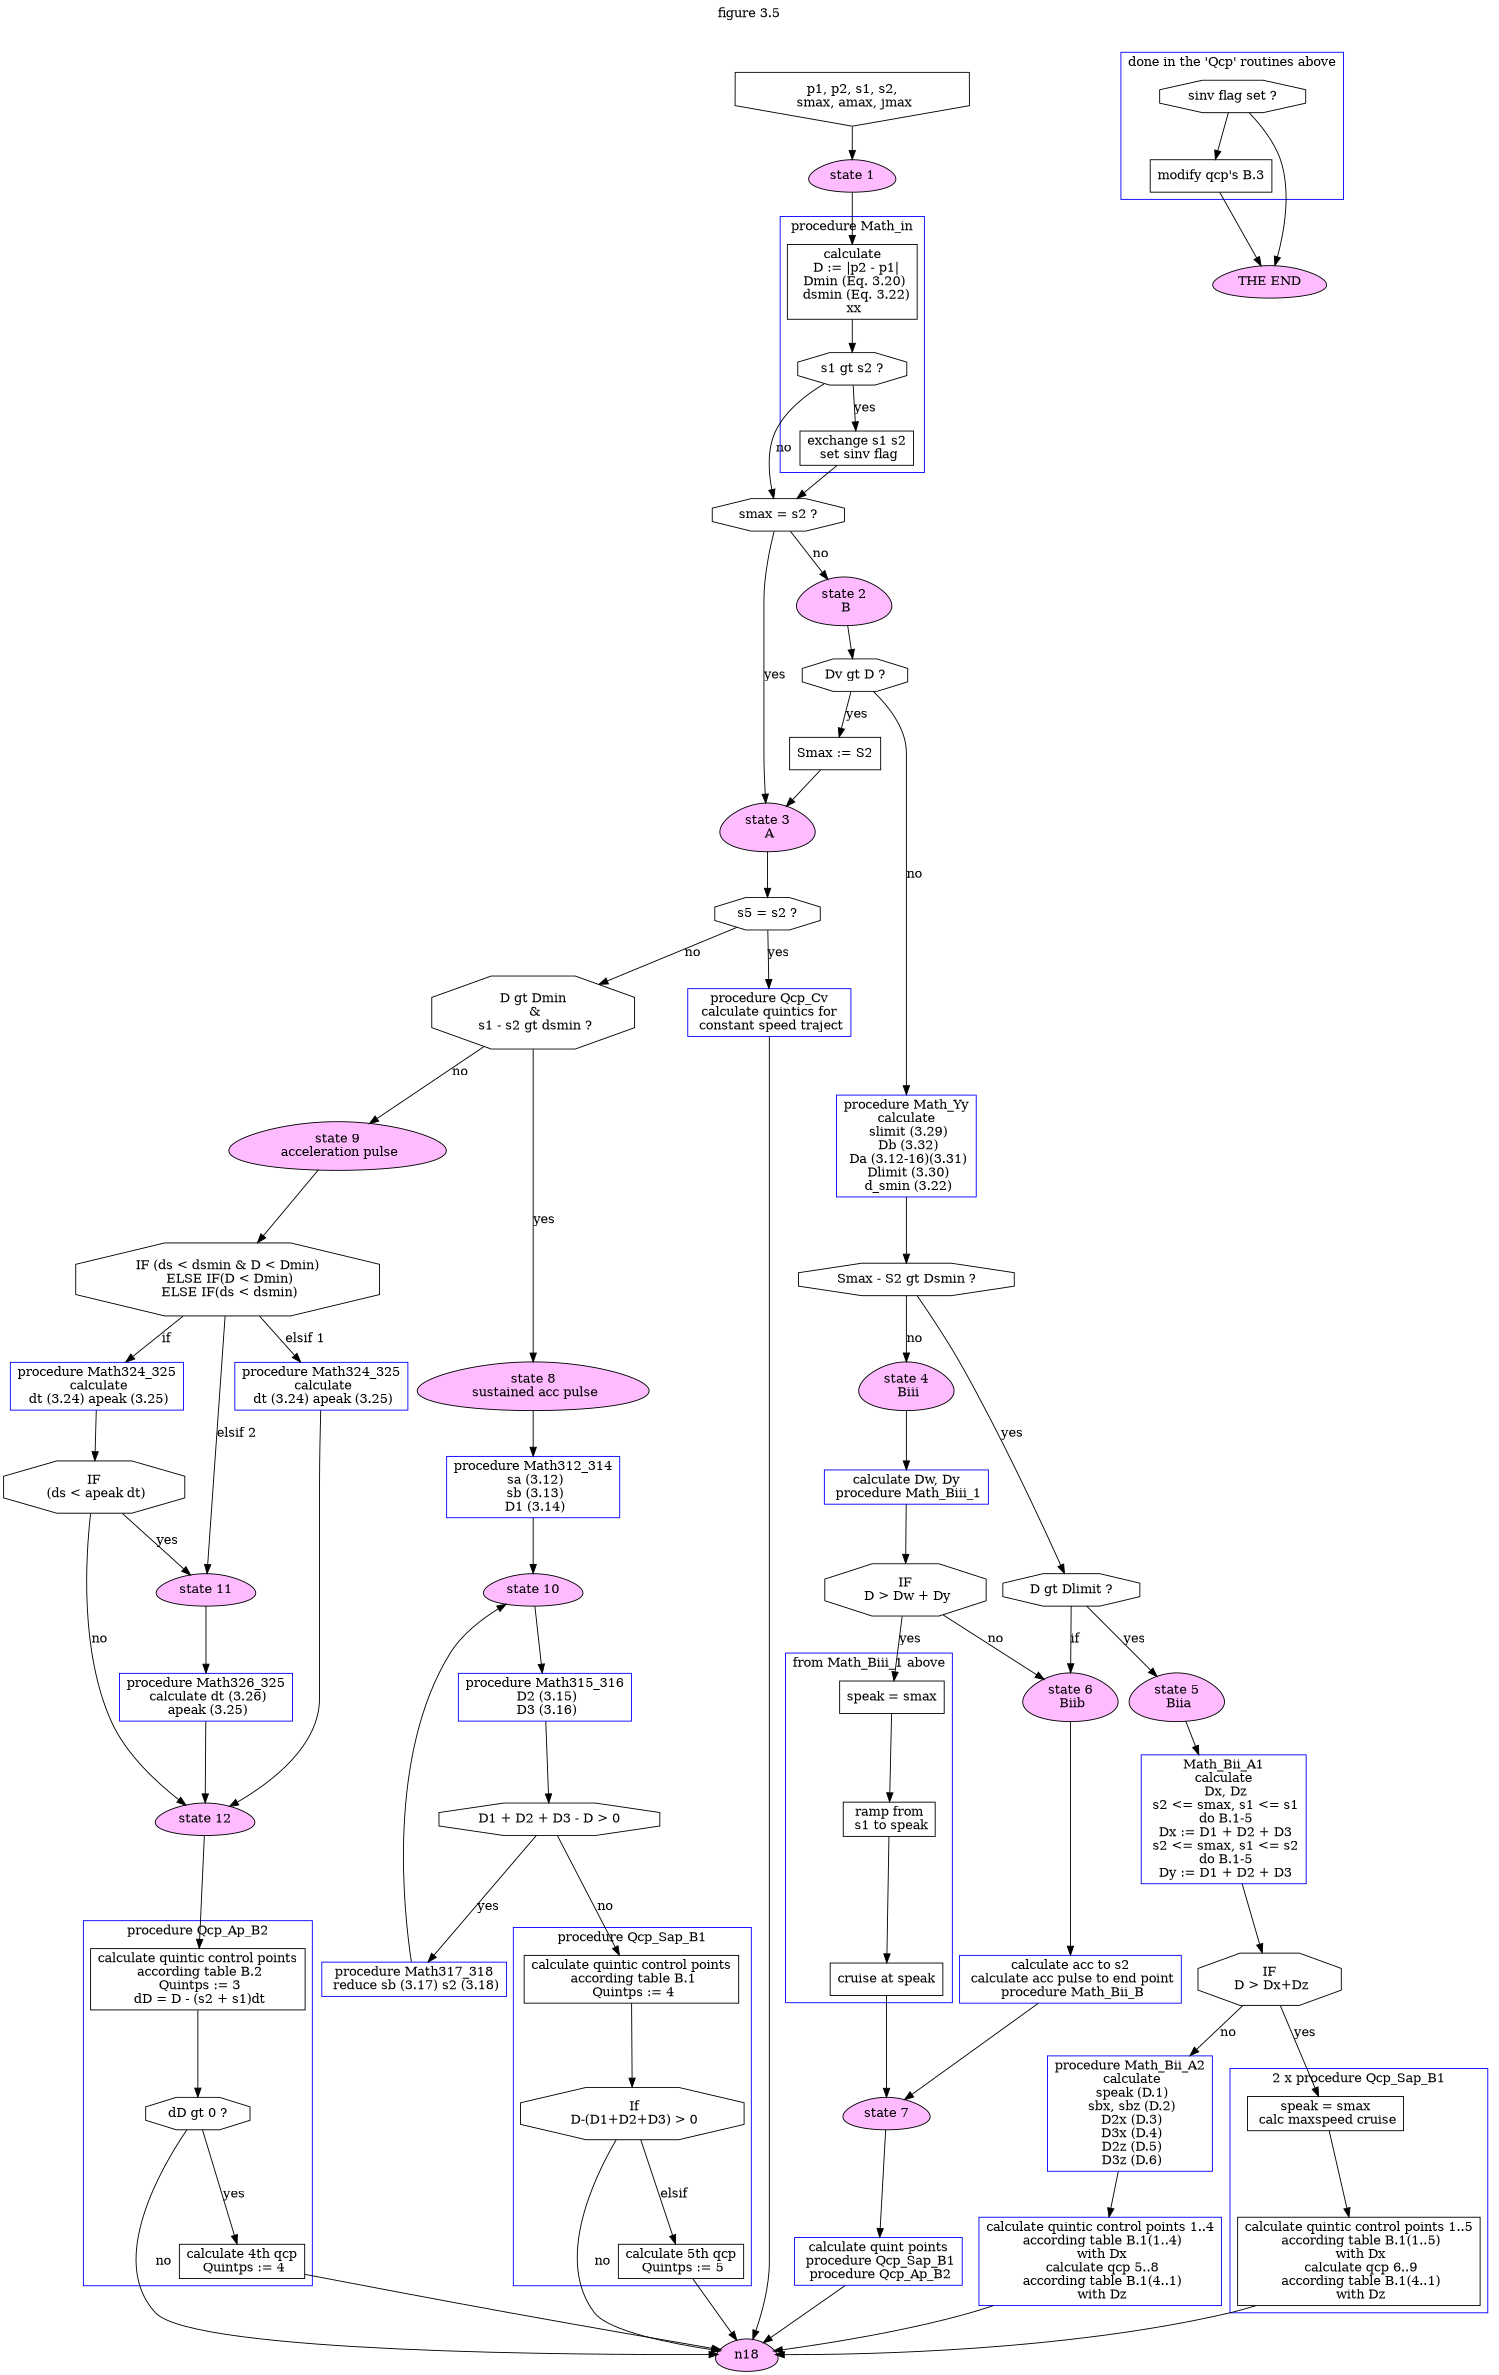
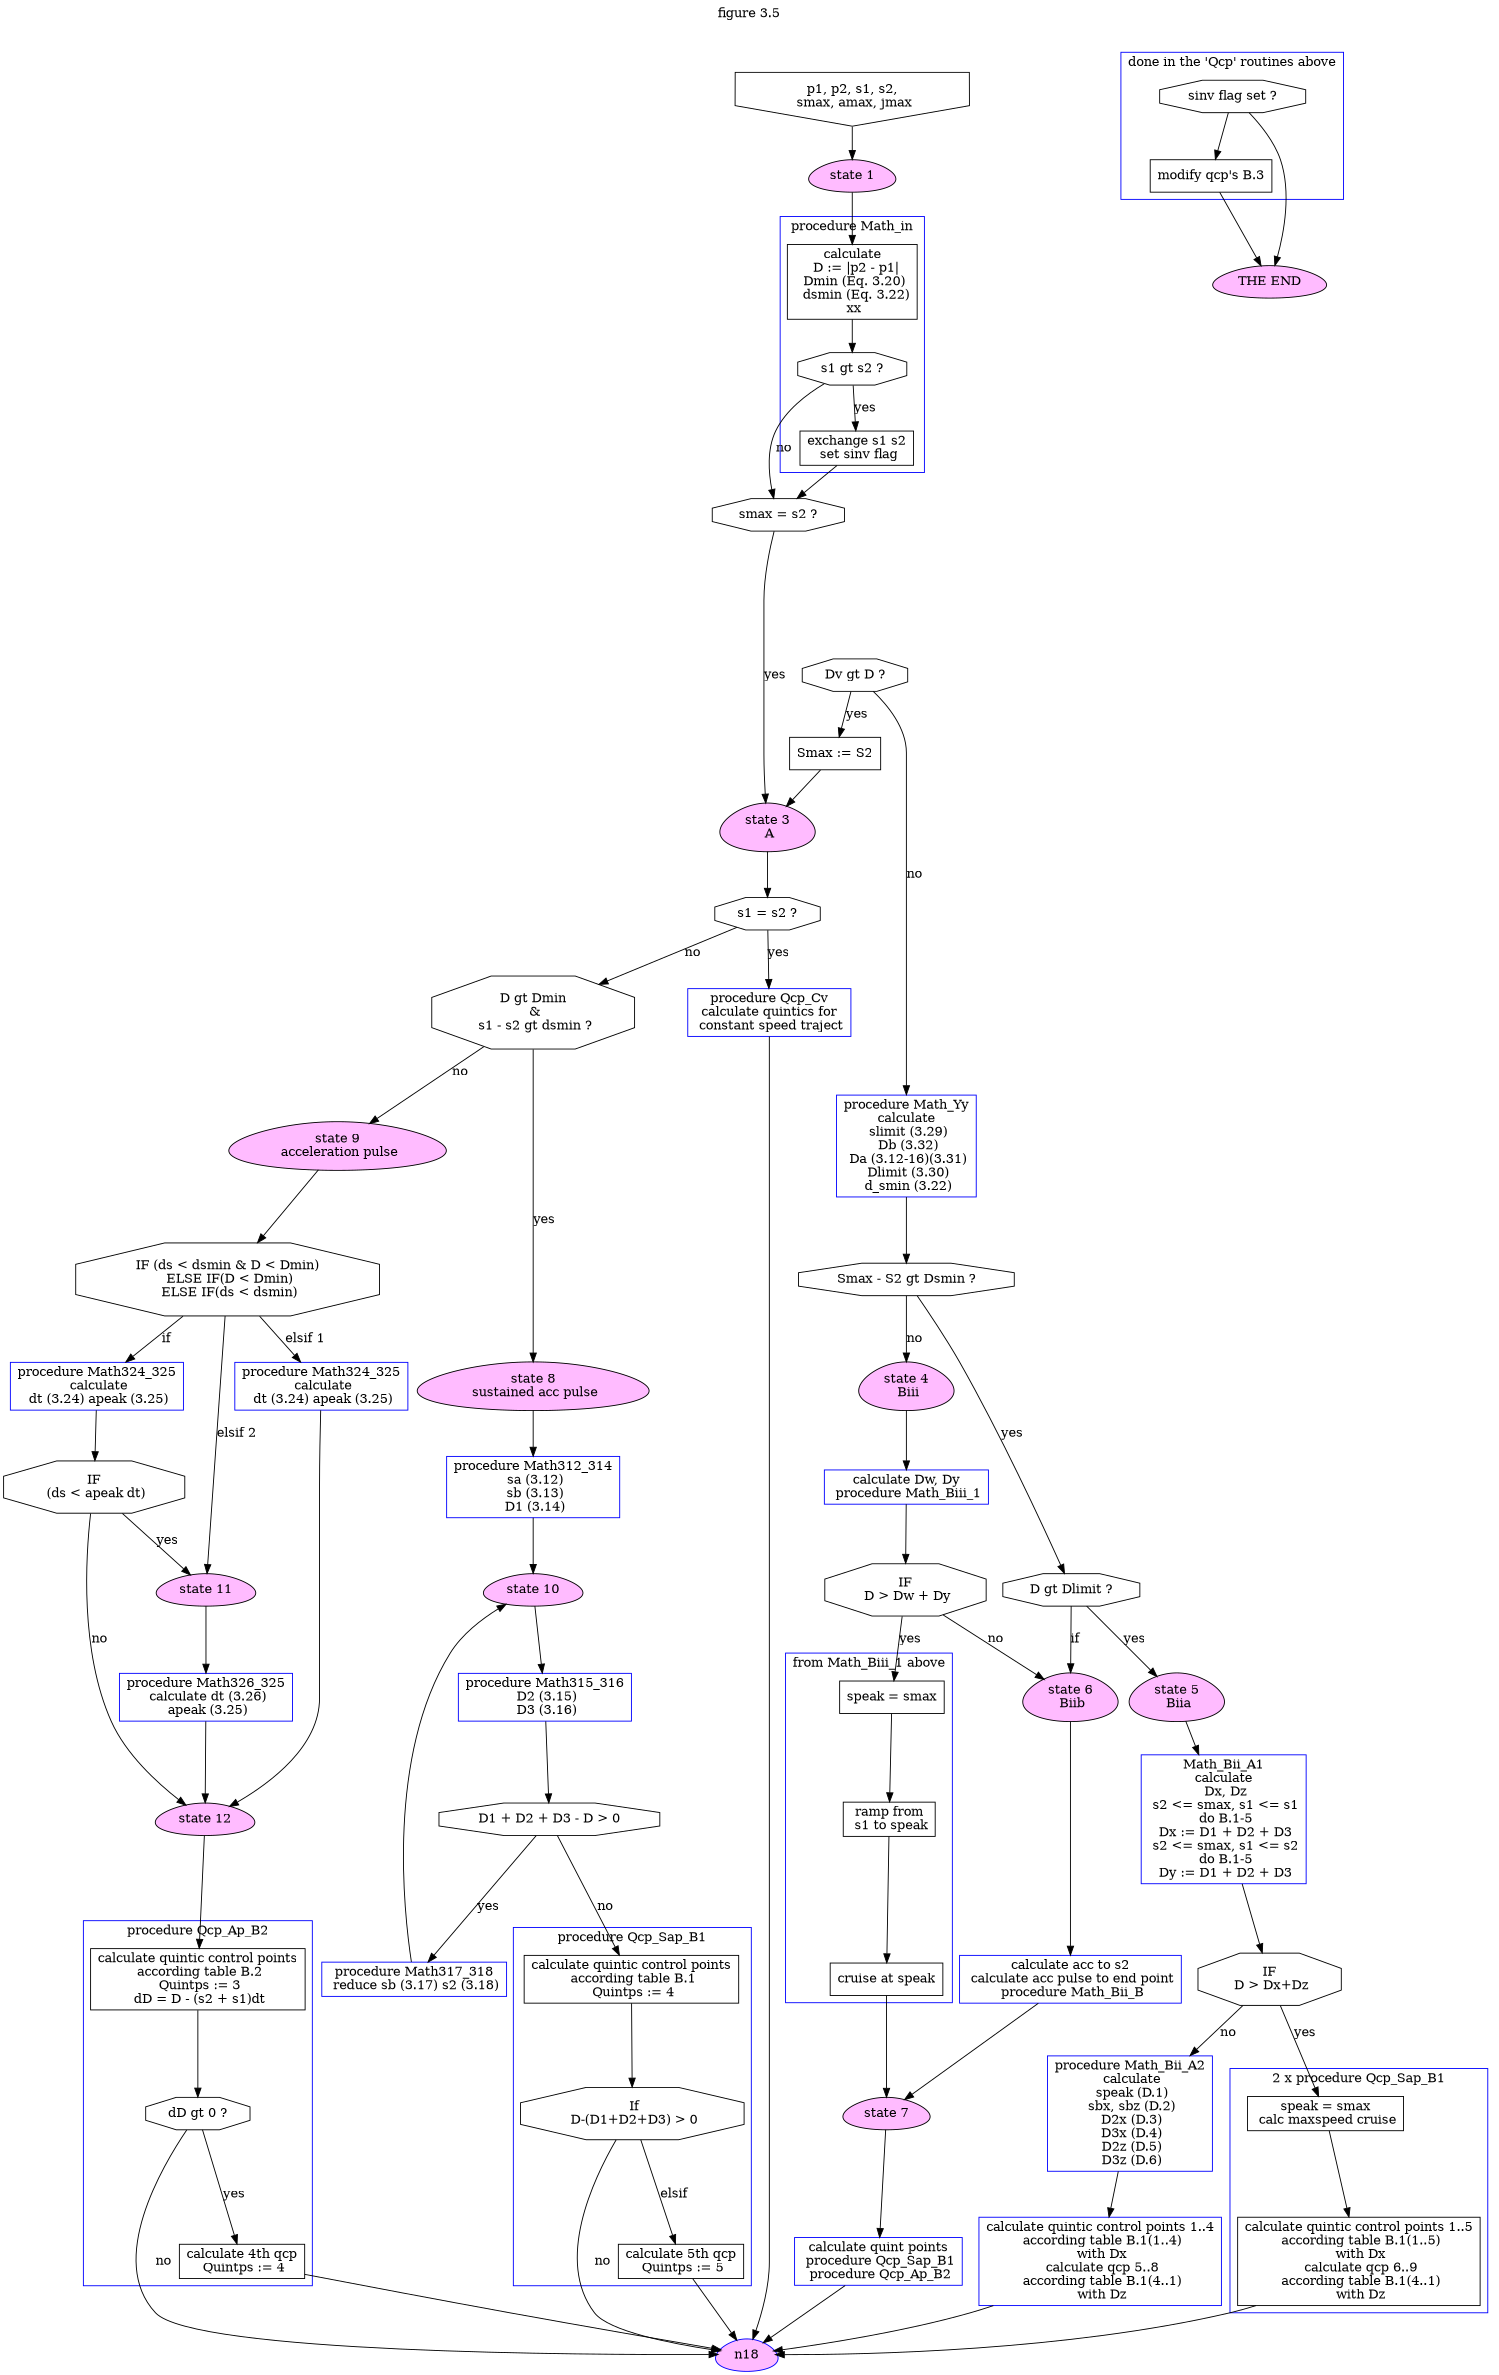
(844, 601) -> none
(768, 914) -> (768, 914)
(747, 2355) -> (747, 2355)
